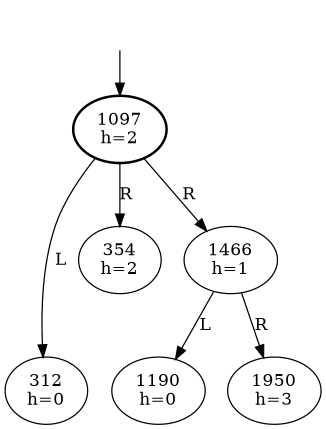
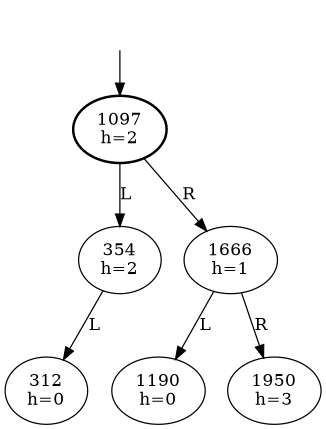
(126, 195) -> (126, 195)
(50, 246) -> (86, 320)
(231, 260) -> (231, 260)
